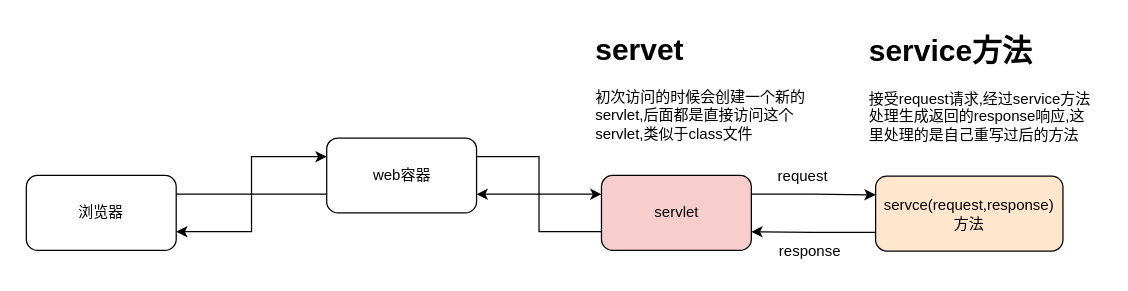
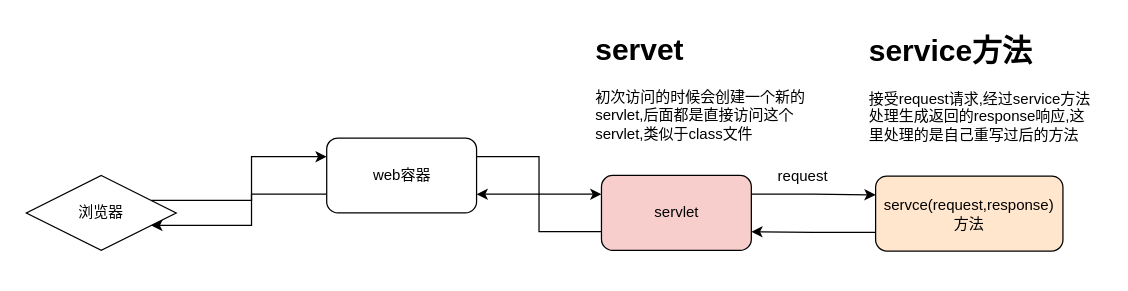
(101, 213) -> (101, 213)
(814, 251) -> none
